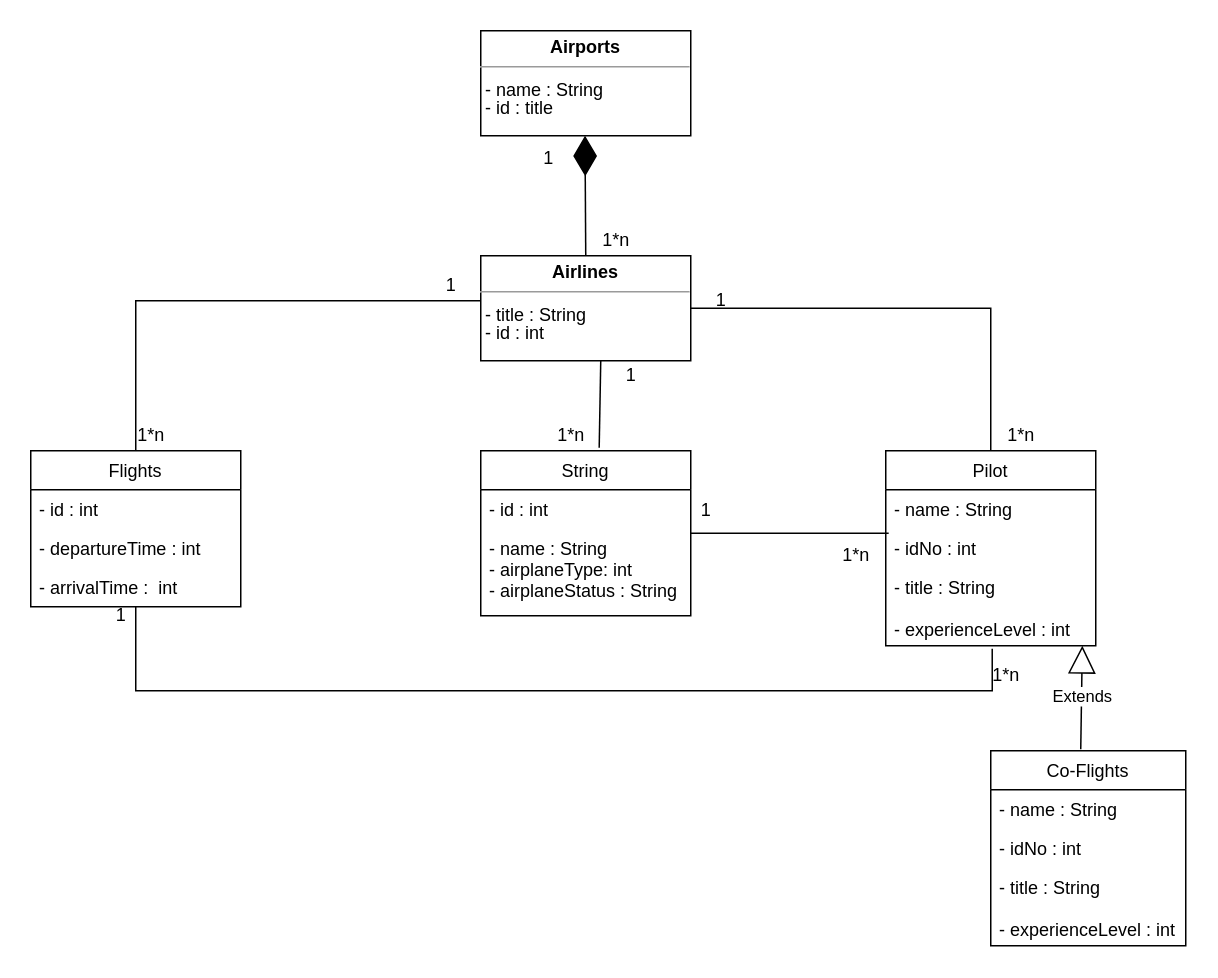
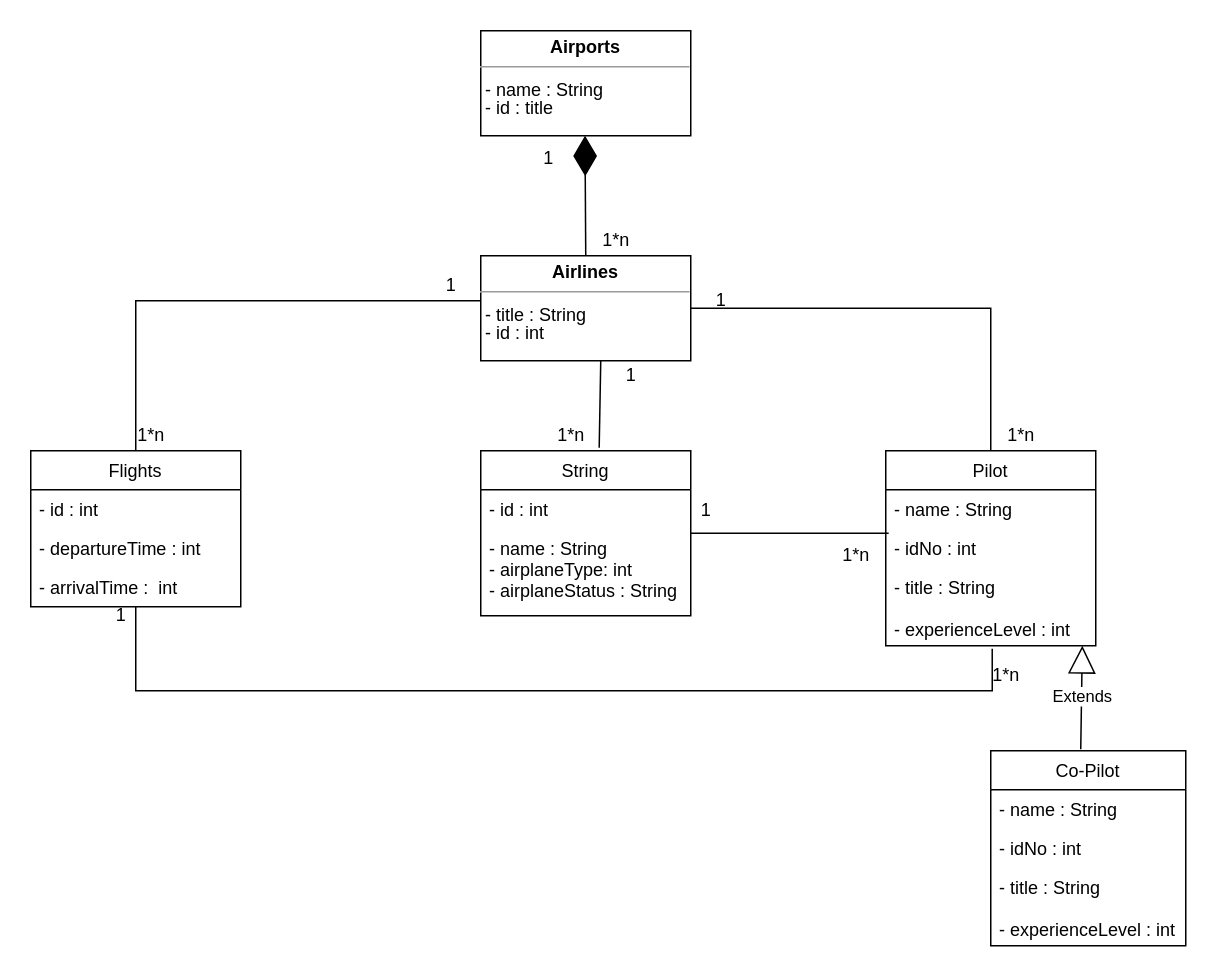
(1088, 771) -> (1088, 771)
